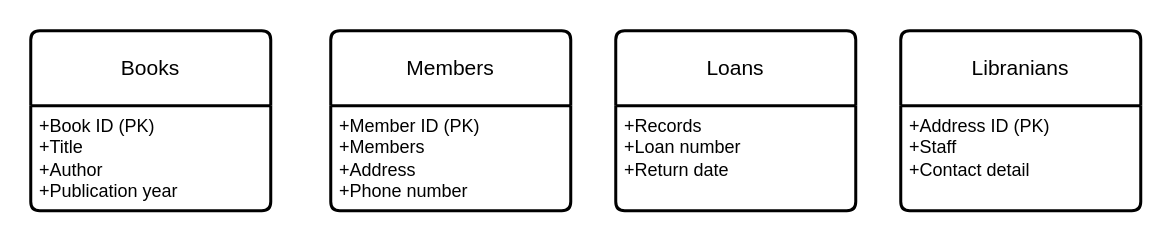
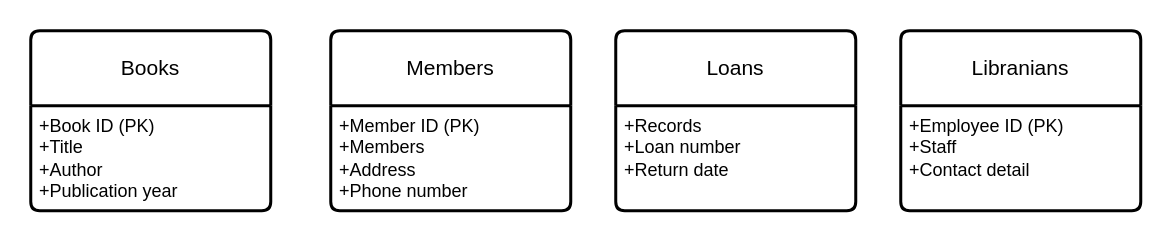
(986, 149) -> (988, 149)
